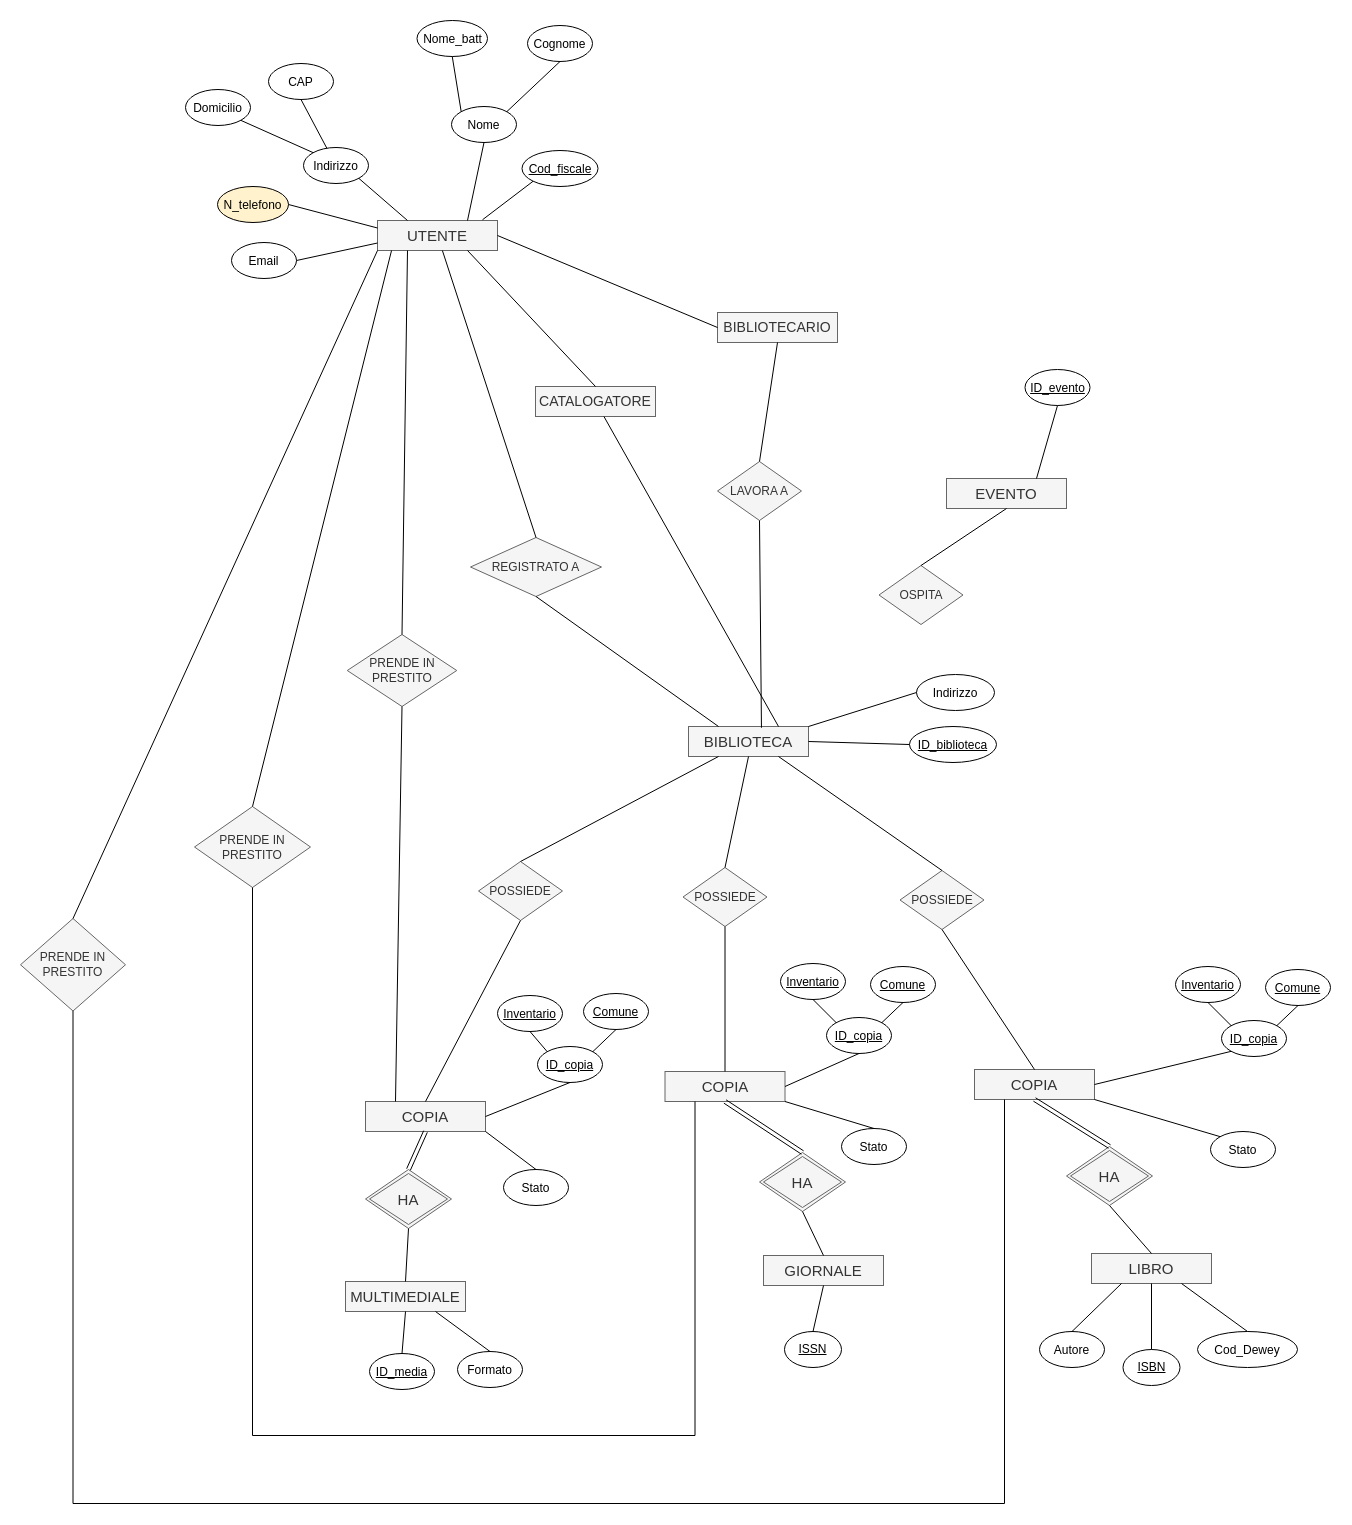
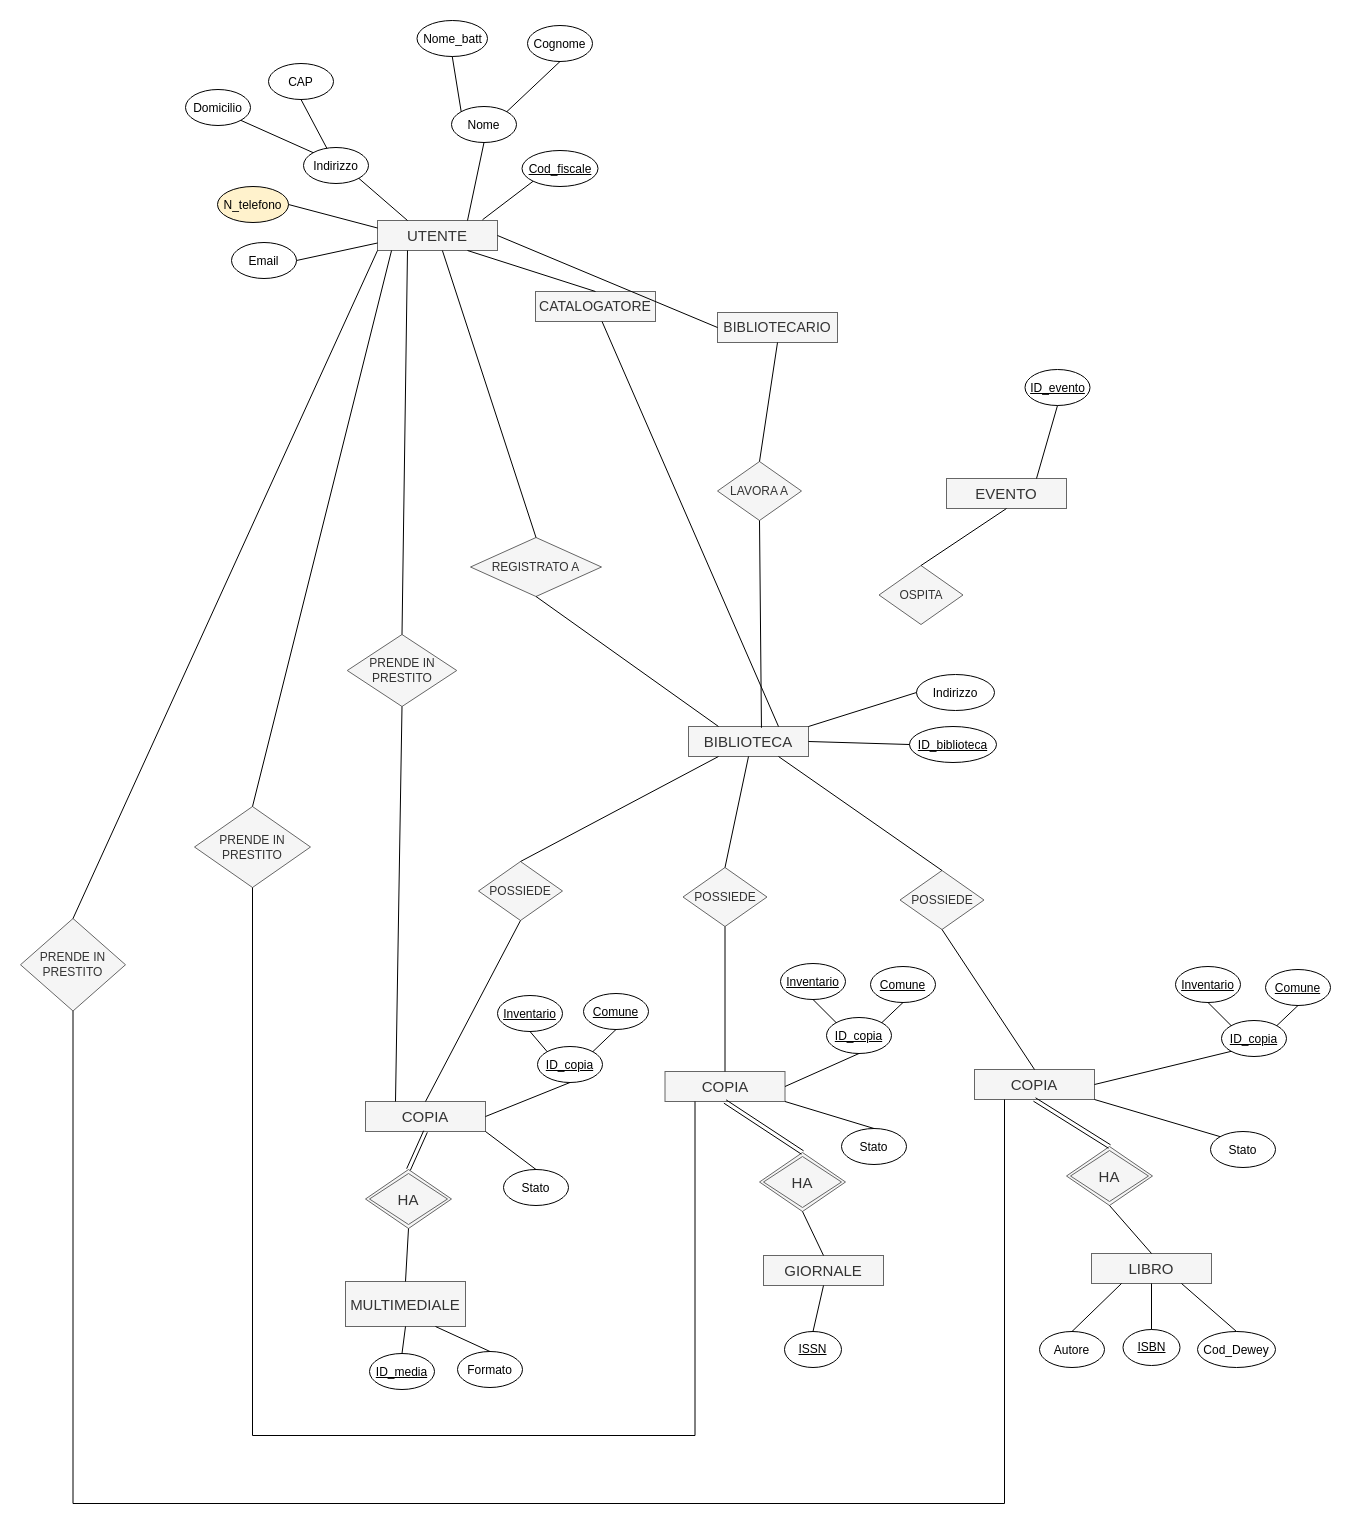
(596, 402) -> (596, 307)
(406, 1297) -> (406, 1304)
(1248, 1350) -> (1237, 1350)
(1152, 1368) -> (1152, 1348)
